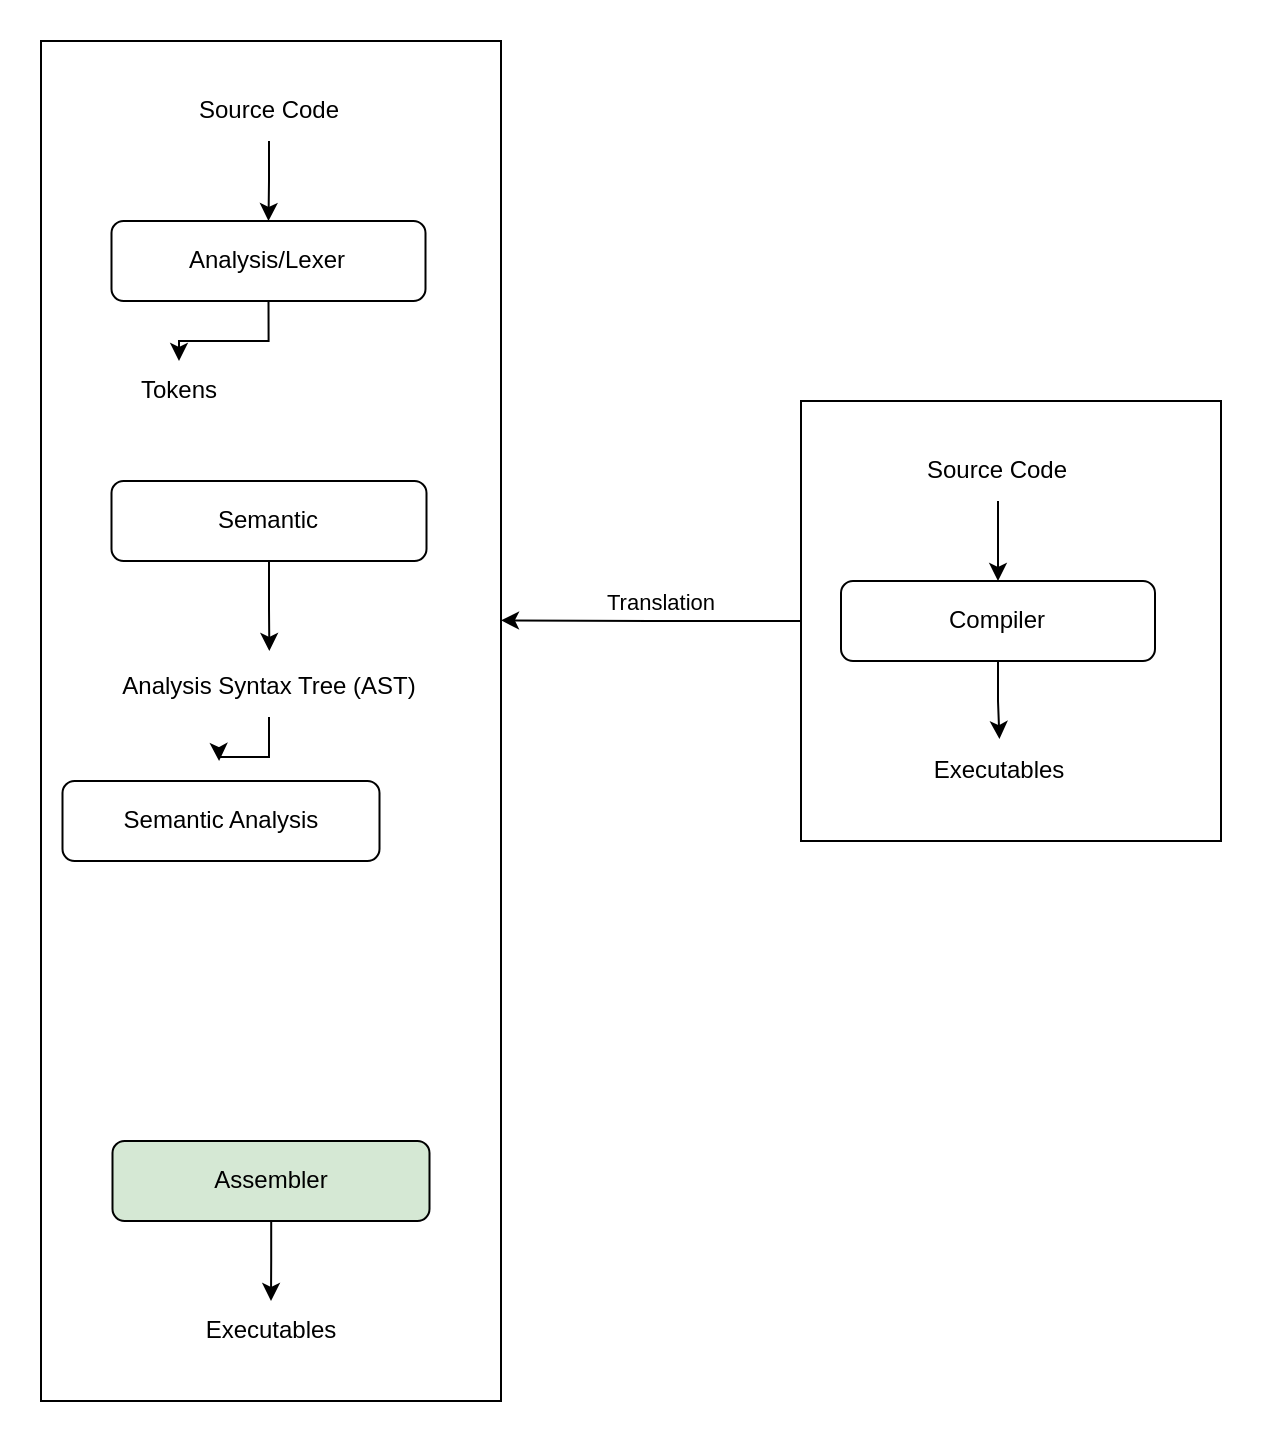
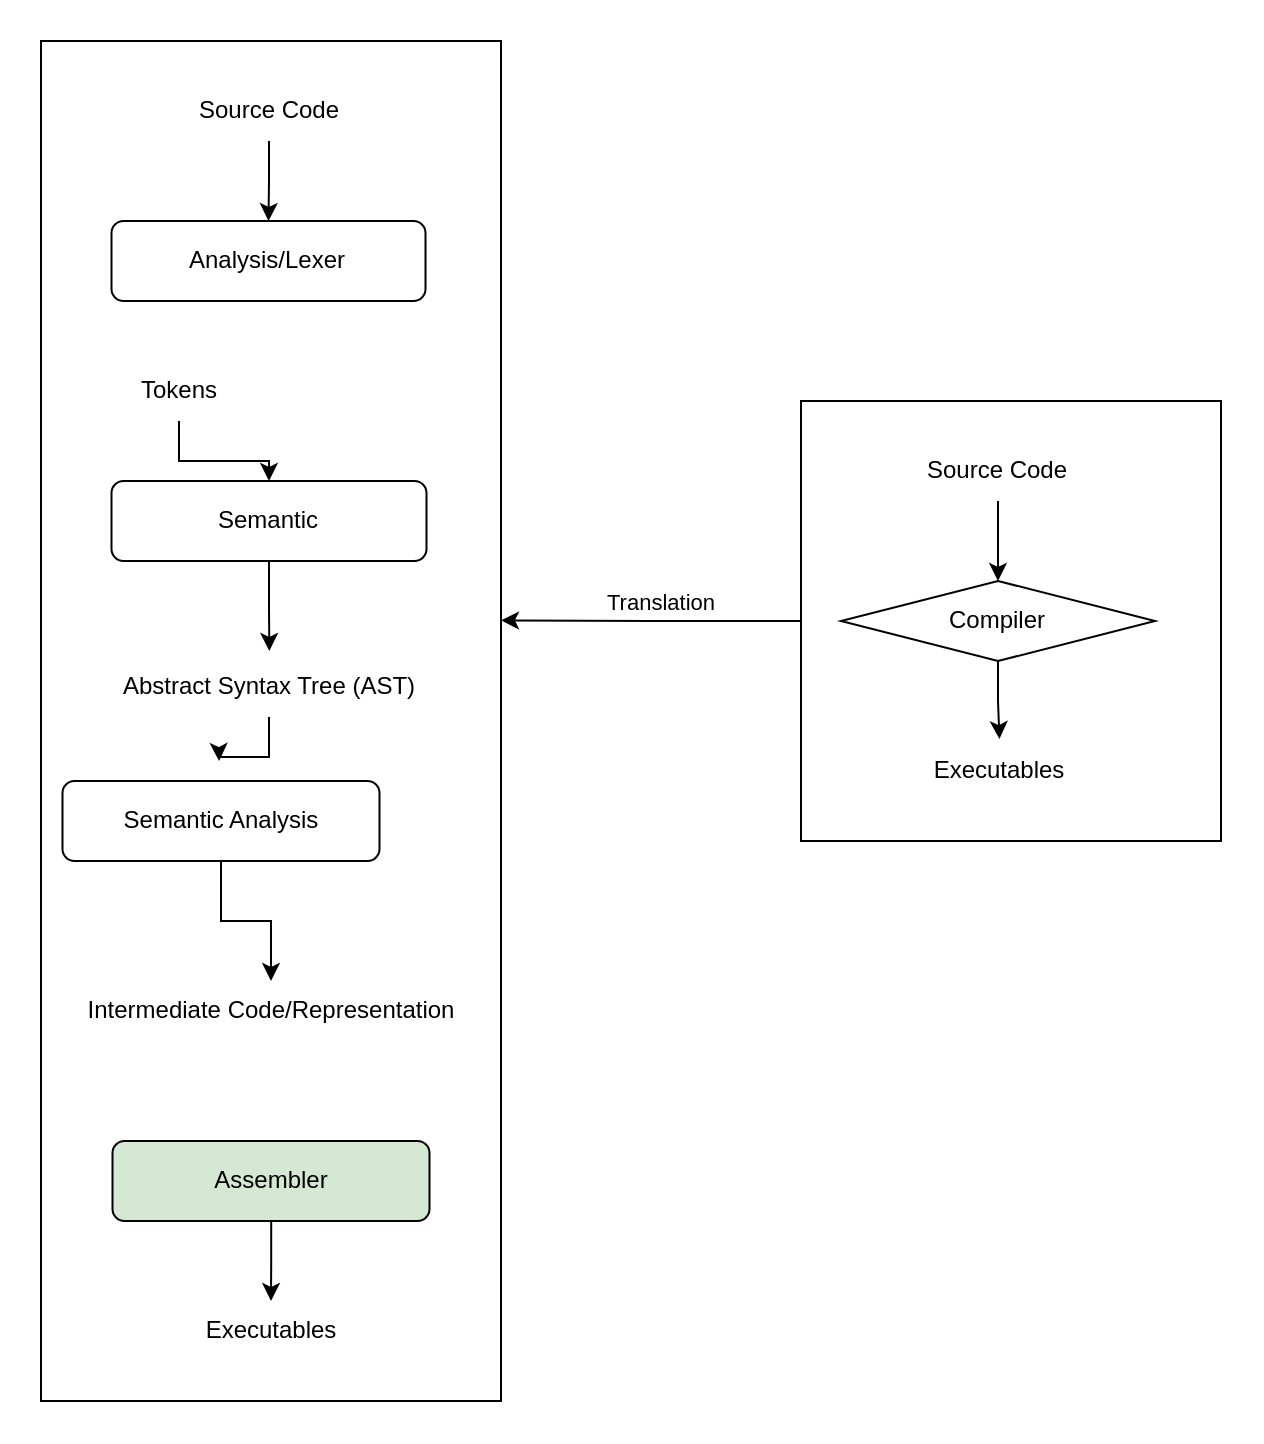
(240, 341) -> none
none -> (207, 461)
(998, 621) -> (998, 621)
(270, 687) -> (270, 687)
none -> (239, 921)
none -> (271, 1011)
